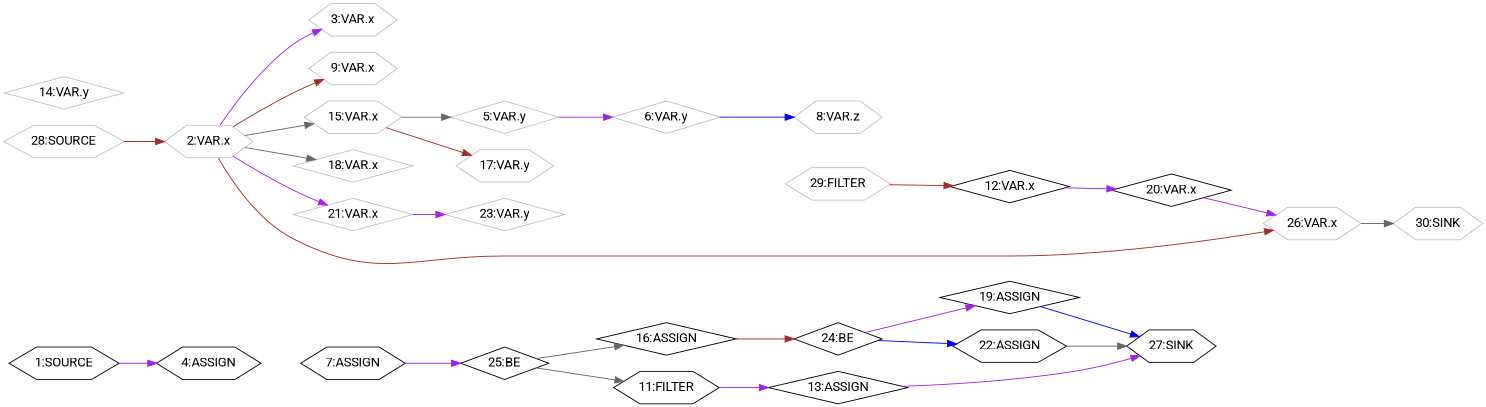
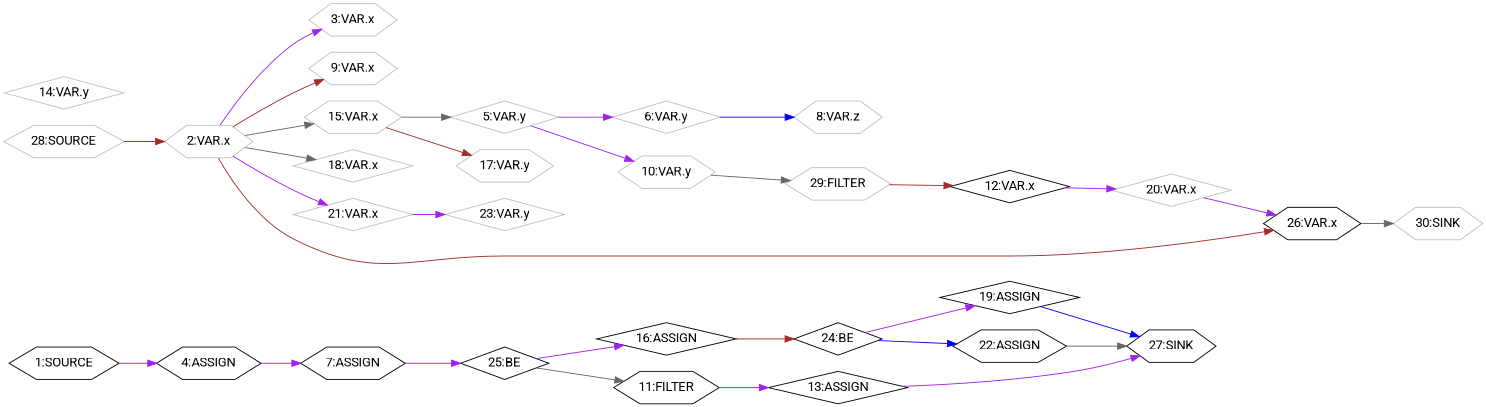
none -> (666, 172)
(1171, 190) -> (1171, 190)
(1312, 224) -> (1312, 224)
(575, 353) -> (575, 353)
none -> (276, 363)
